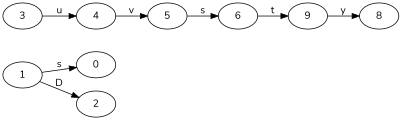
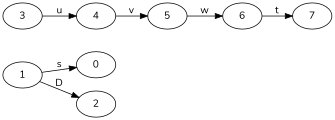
(203, 11) -> (205, 11)
(308, 16) -> (312, 16)
(379, 16) -> none
